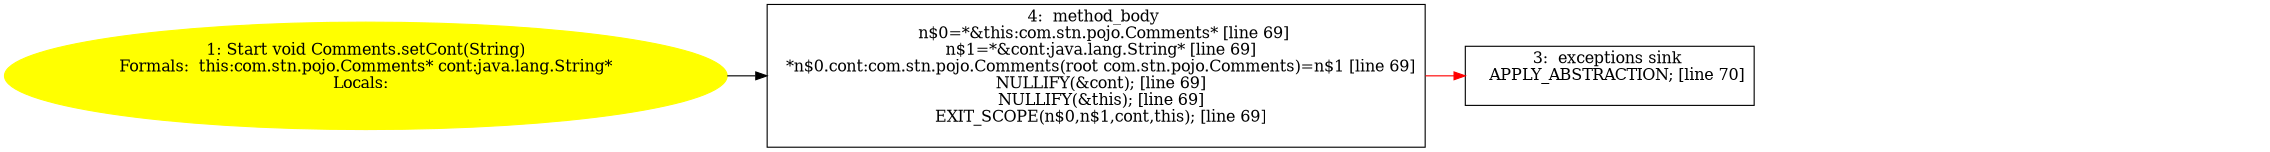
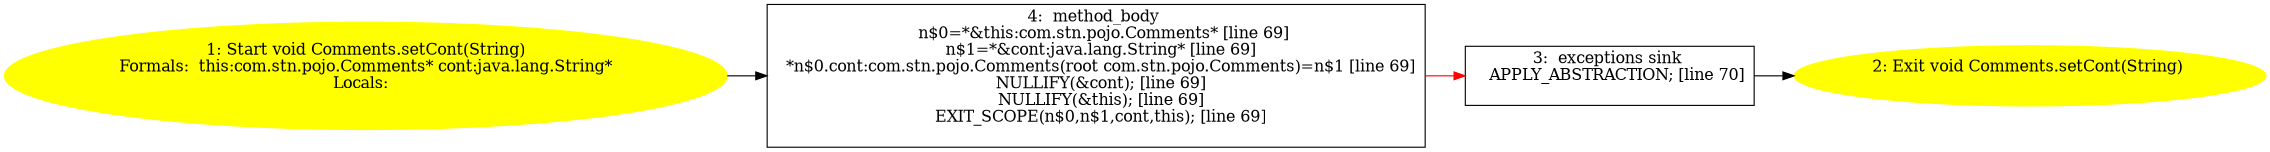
none -> (2030, 76)
